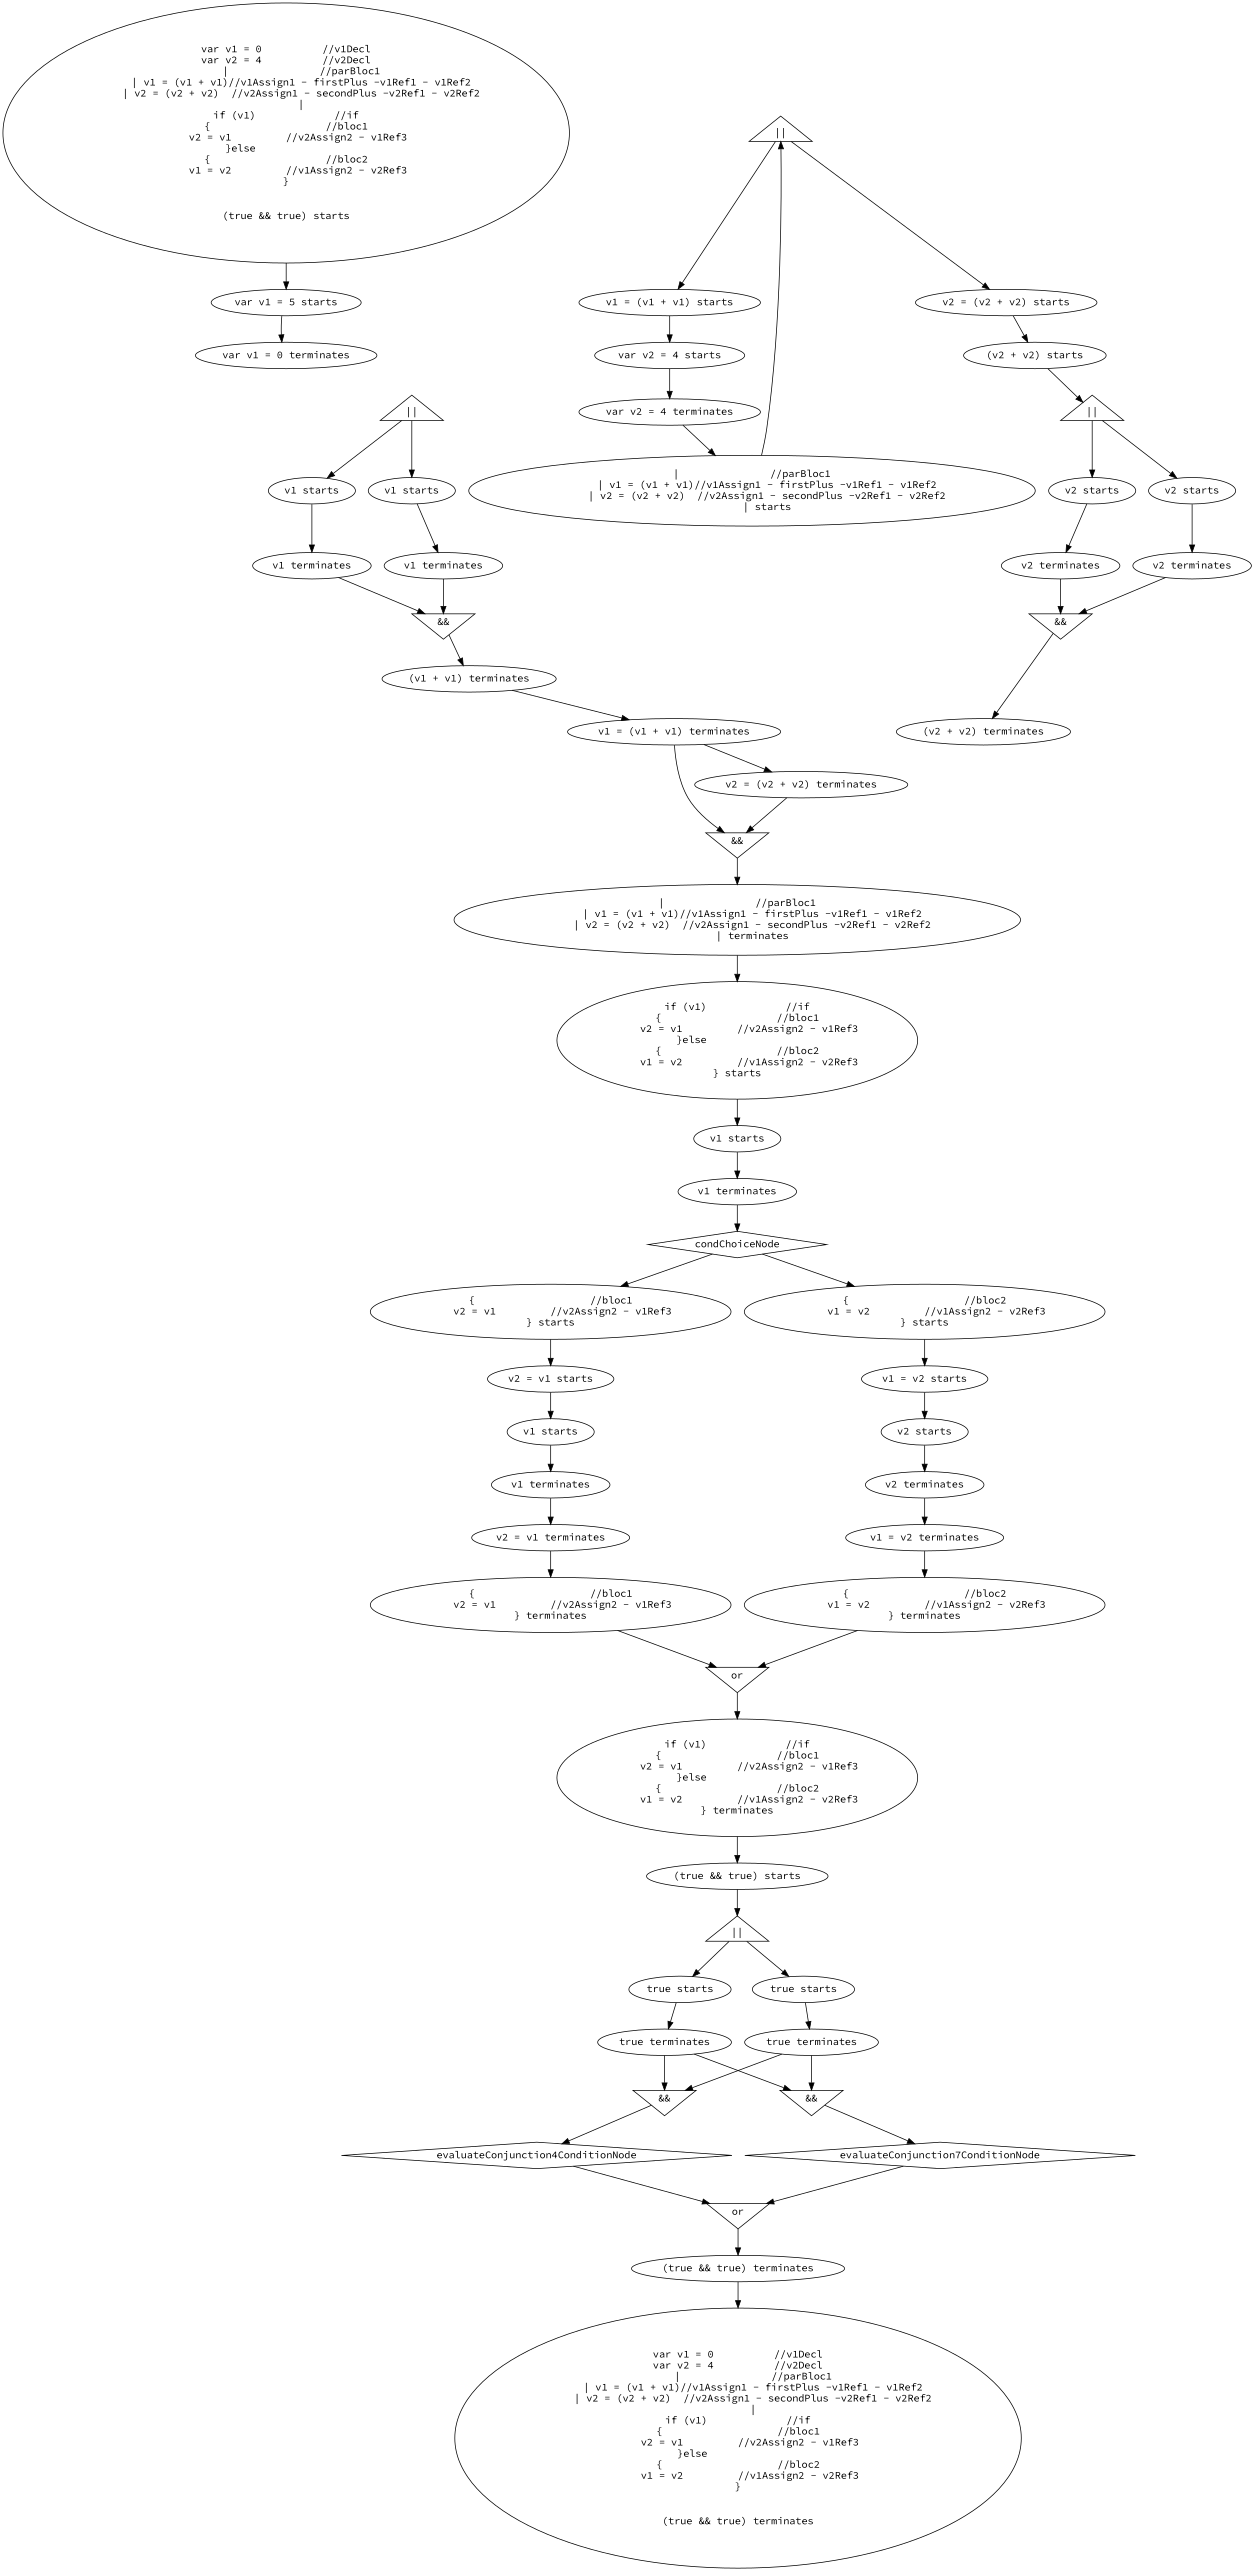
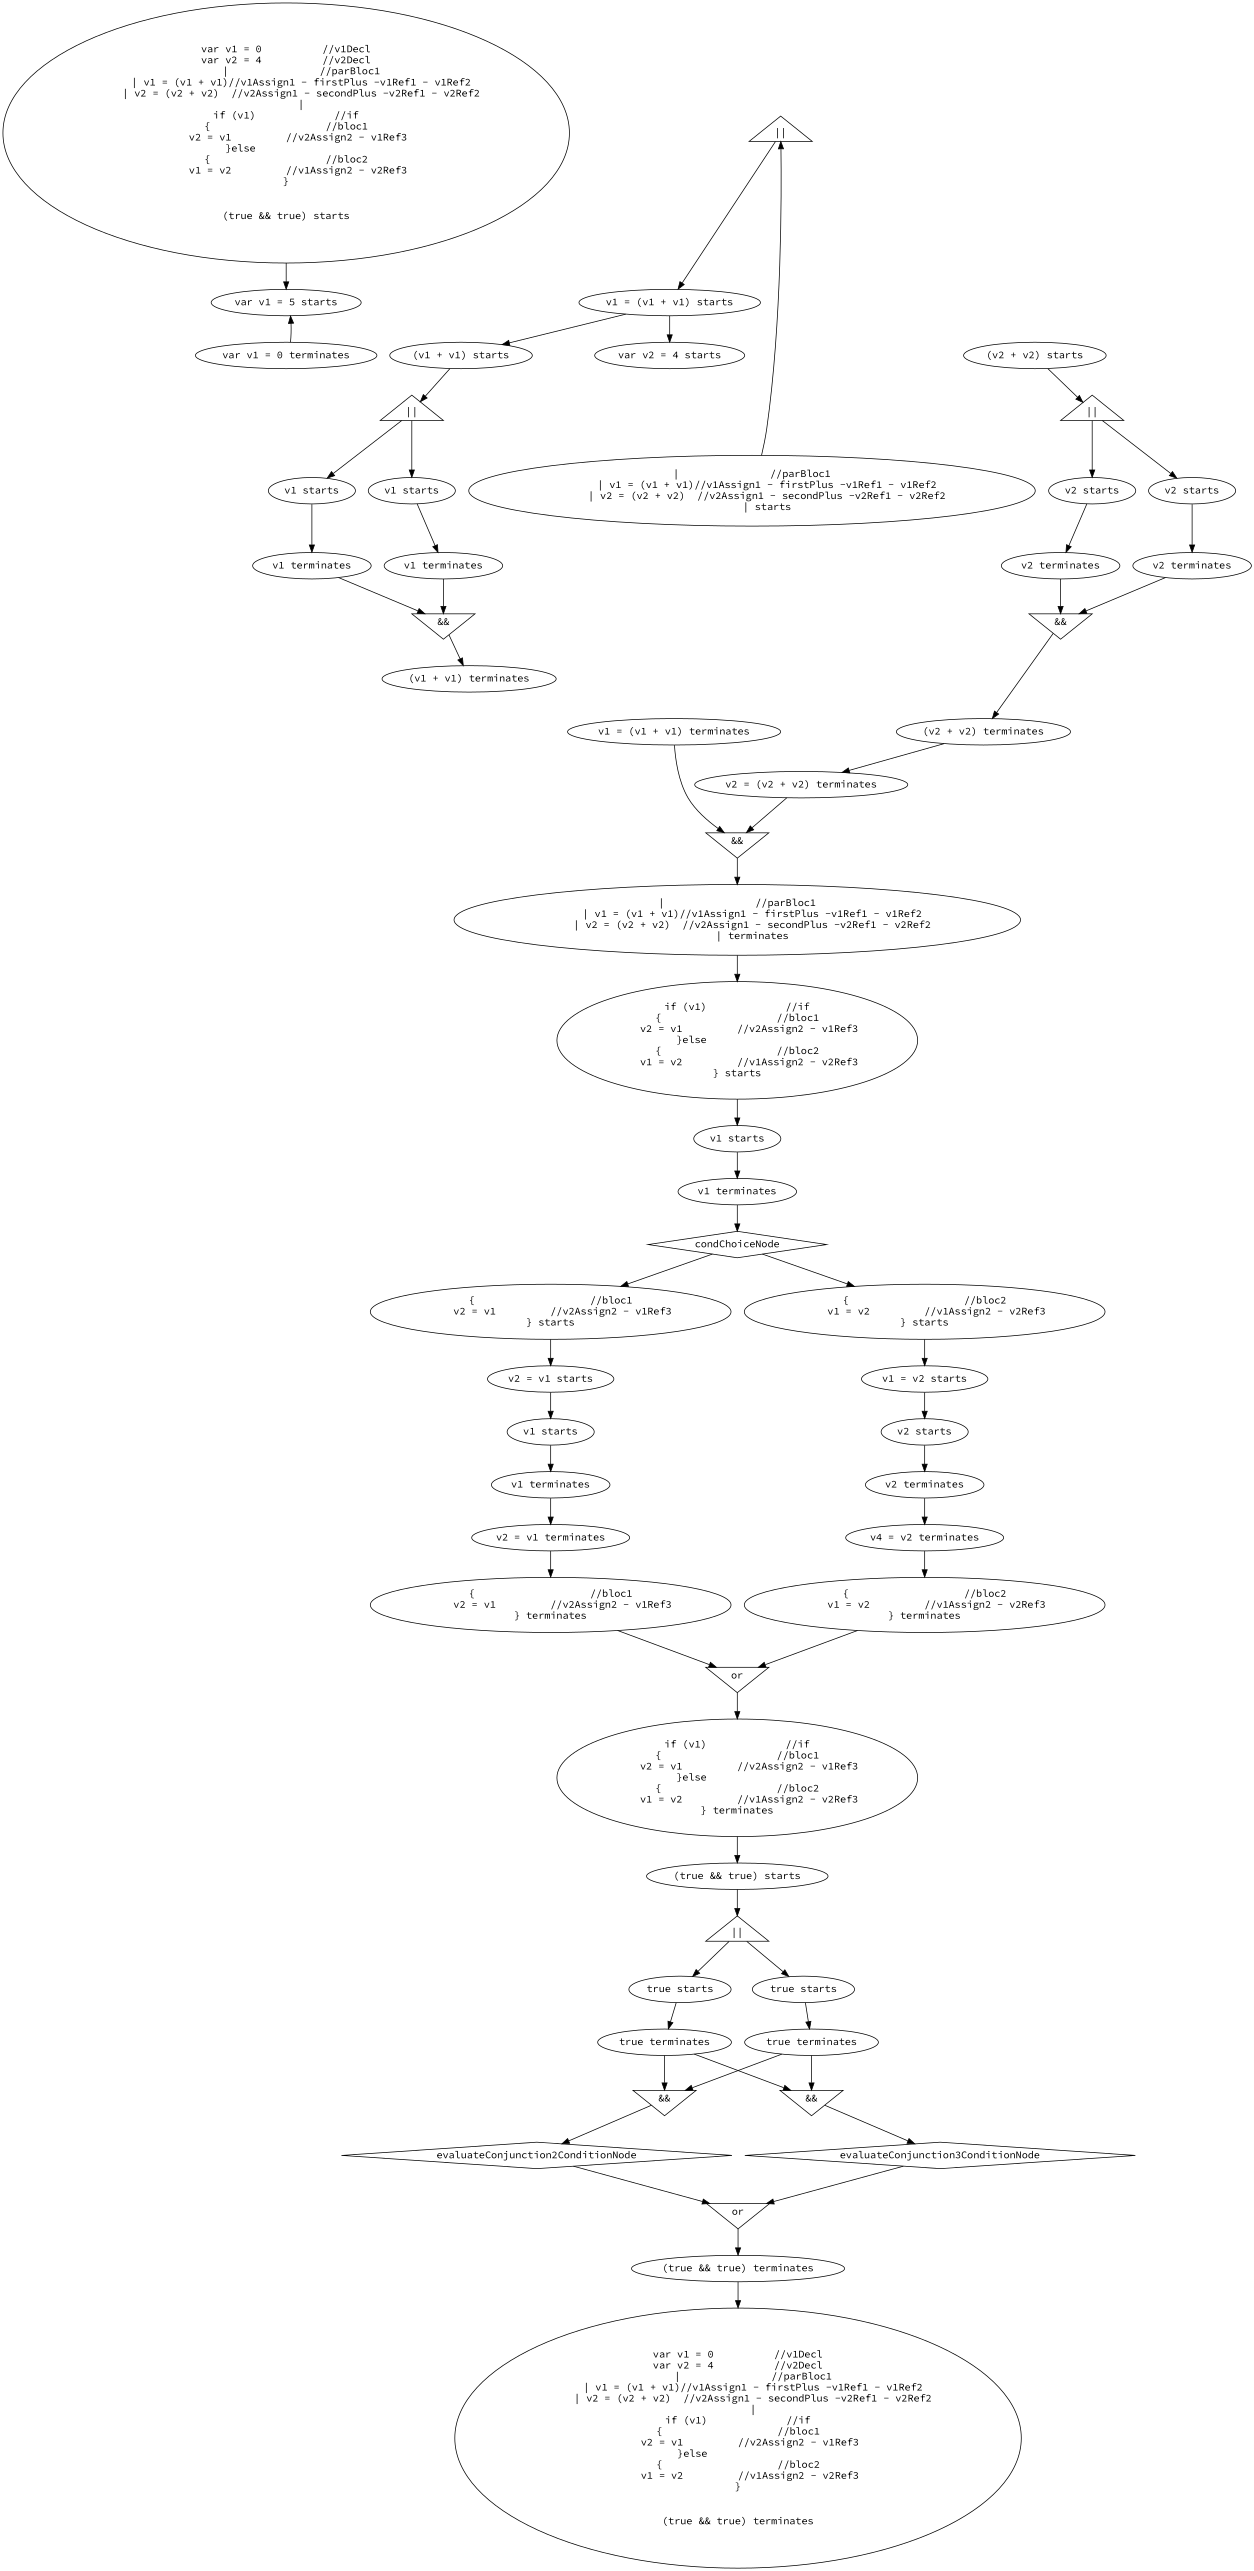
(1006, 303) -> none
(281, 325) -> (291, 333)
none -> (461, 355)
(670, 412) -> none
(567, 704) -> none
(734, 757) -> (897, 757)
(925, 1538) -> (925, 1538)
(537, 2155) -> (537, 2155)
(940, 2155) -> (940, 2155)
